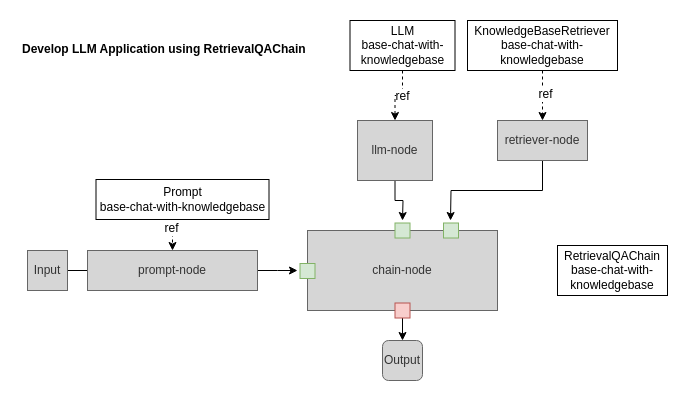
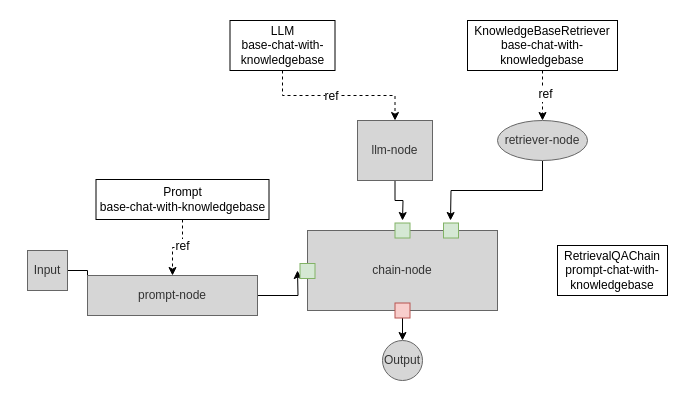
(403, 46) -> (283, 46)
(116, 51) -> none
(543, 141) -> (543, 141)
(173, 271) -> (173, 296)
(613, 271) -> (613, 271)
(403, 361) -> (403, 361)
